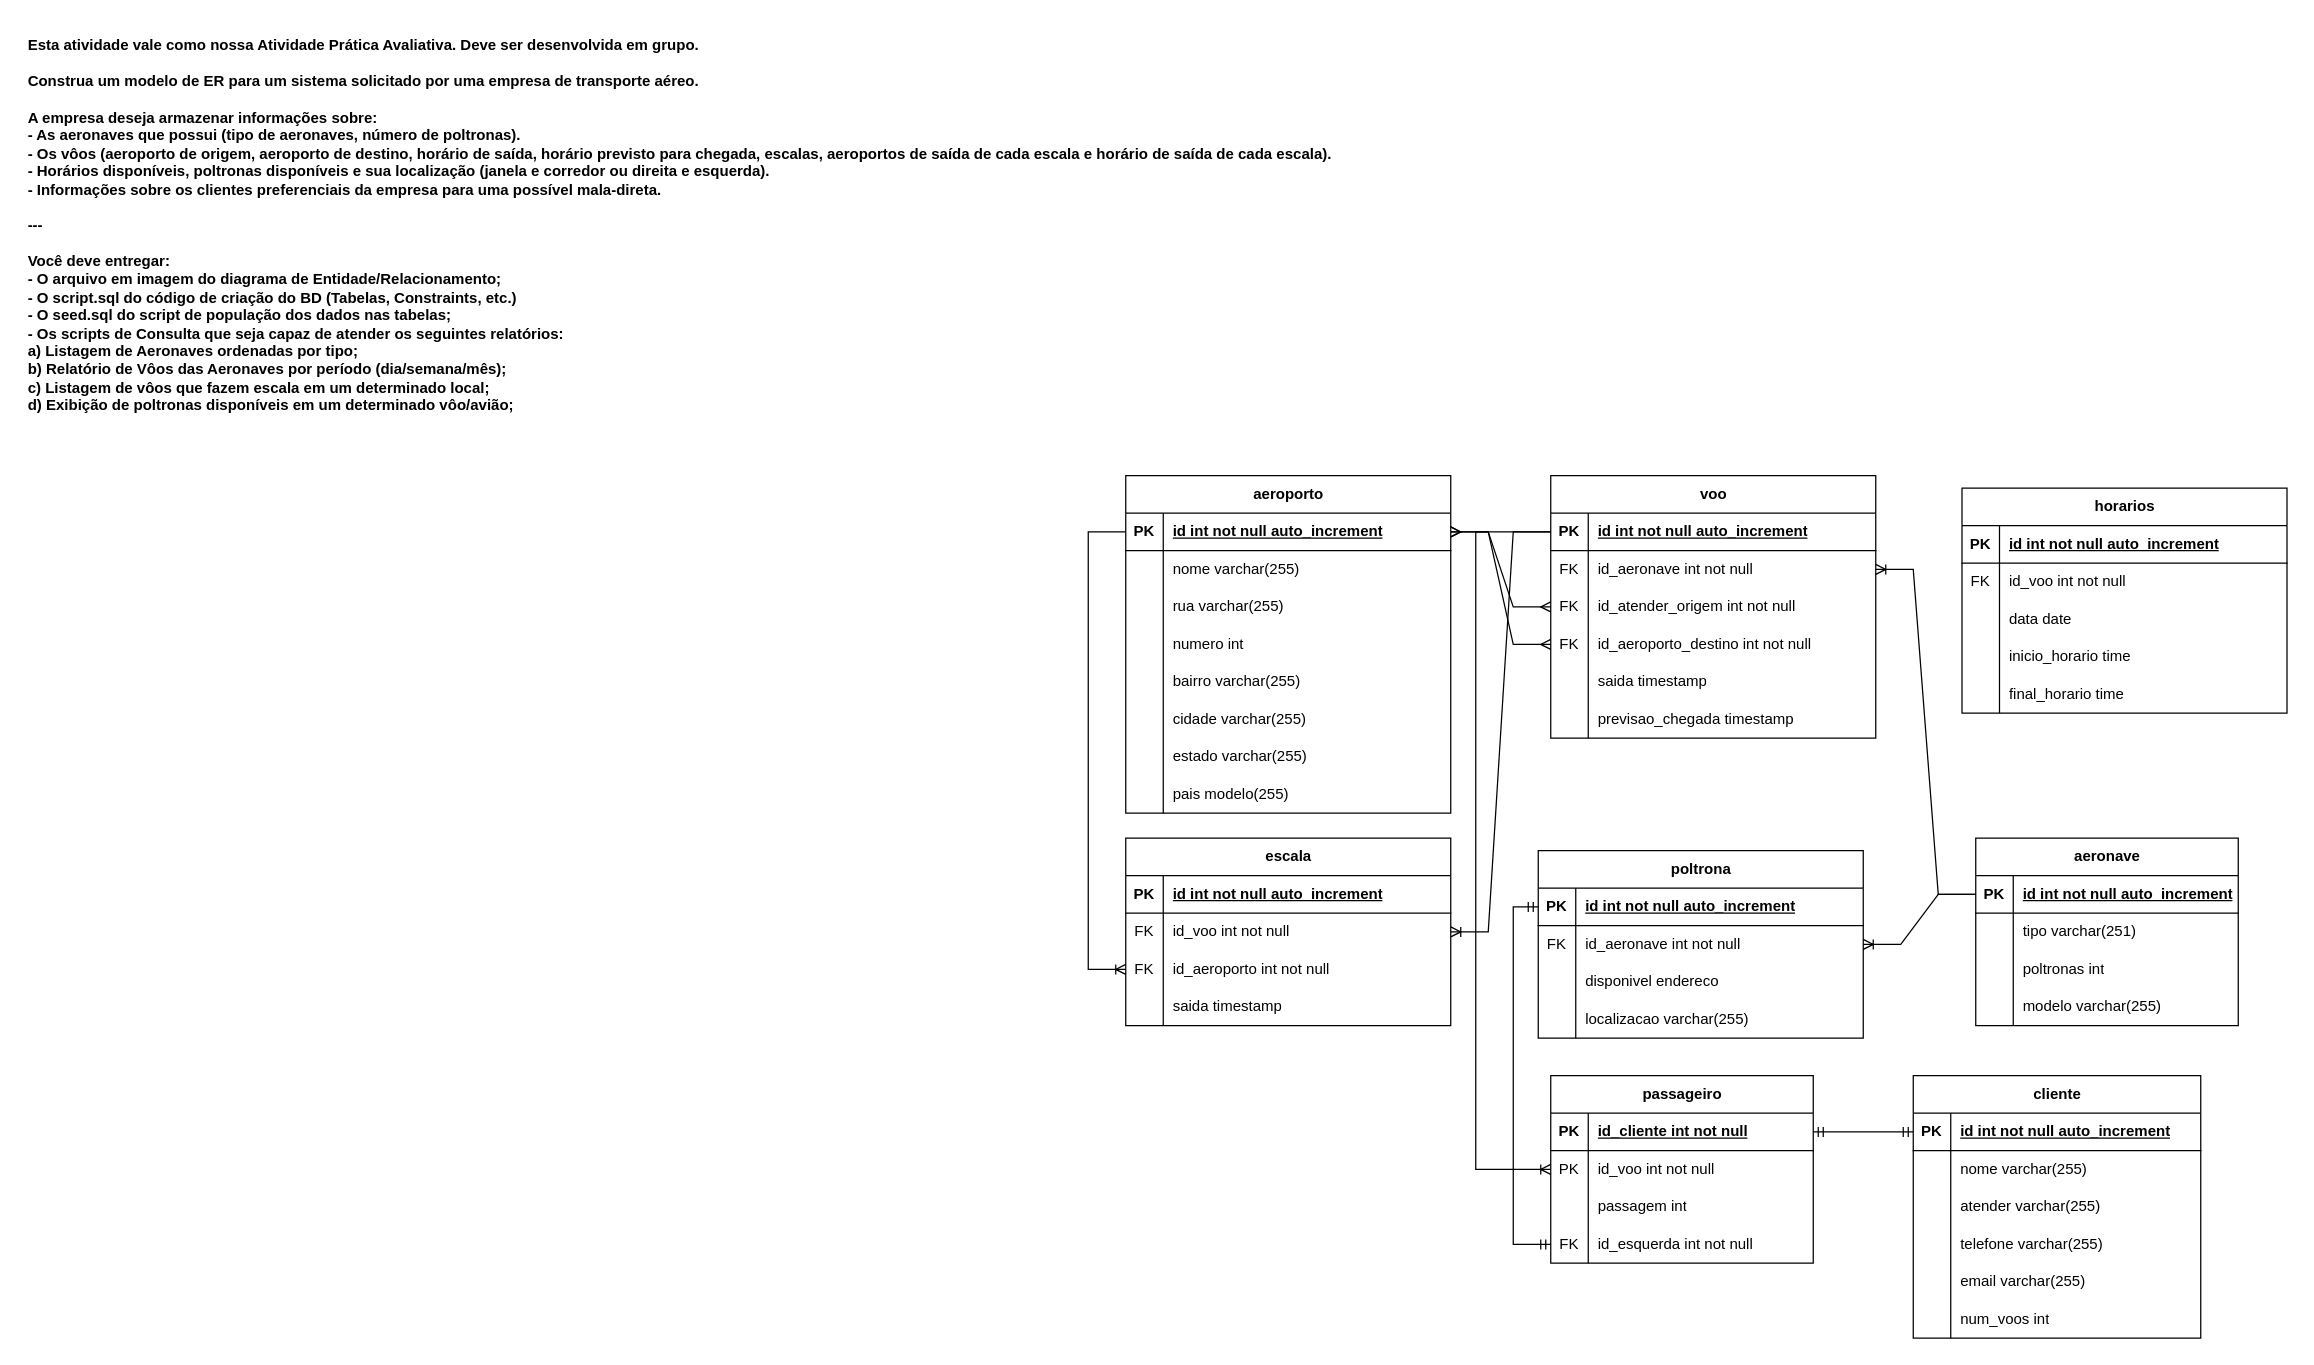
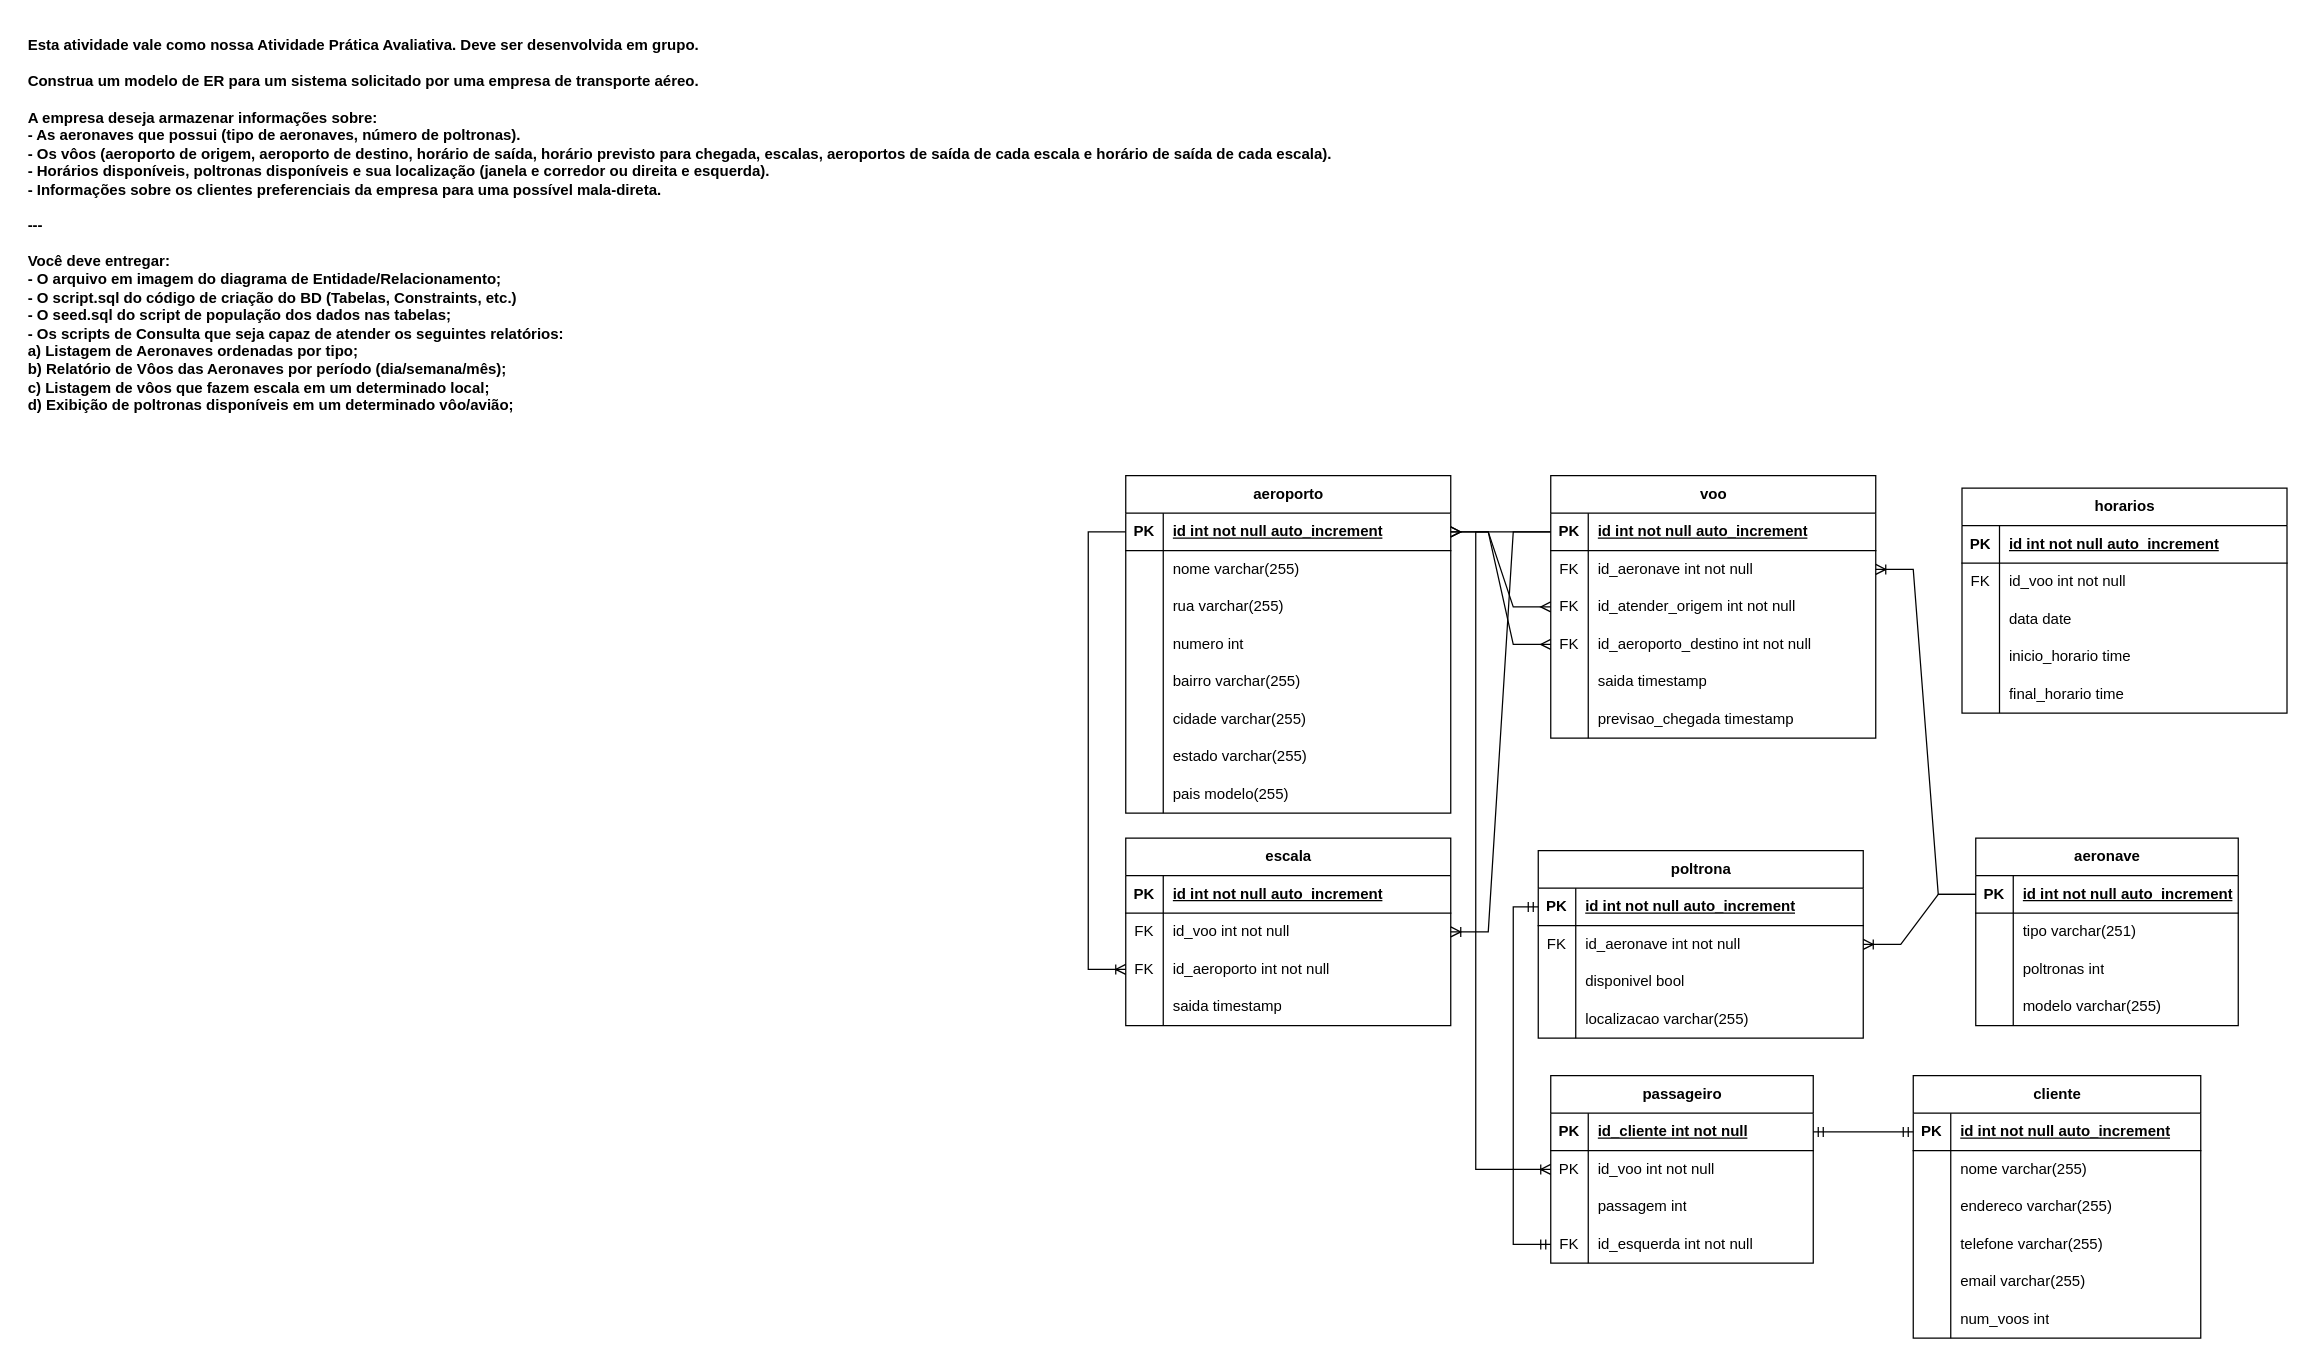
(1658, 982) -> (1639, 982)
(2043, 1207) -> (2047, 1207)
